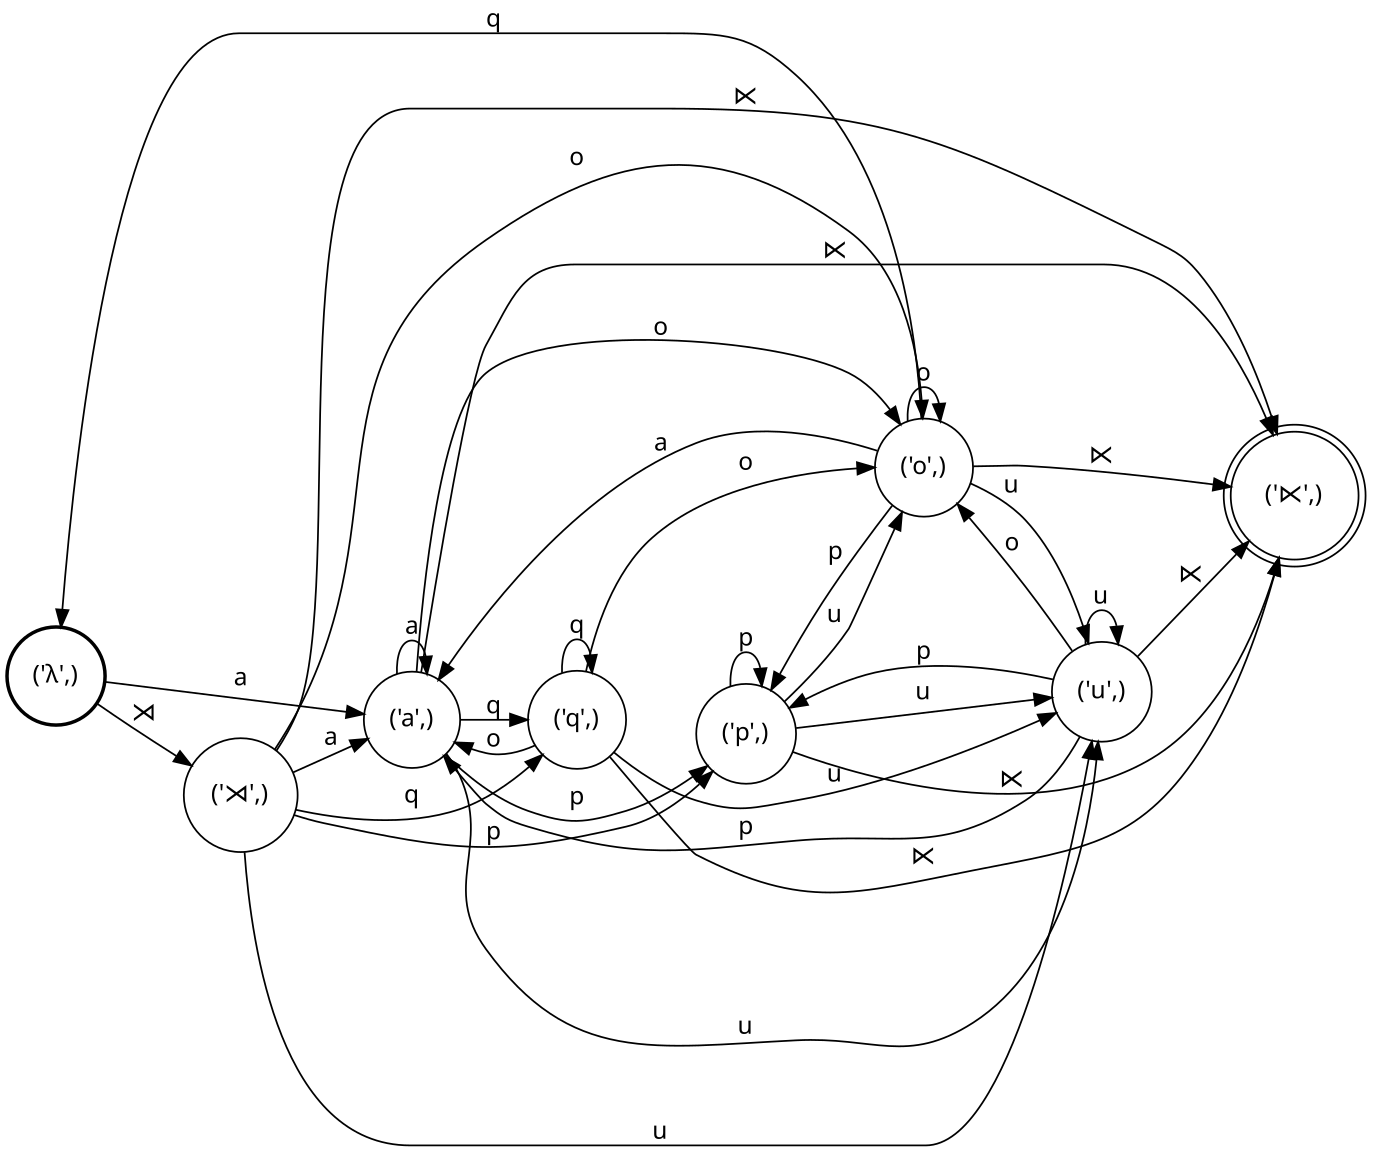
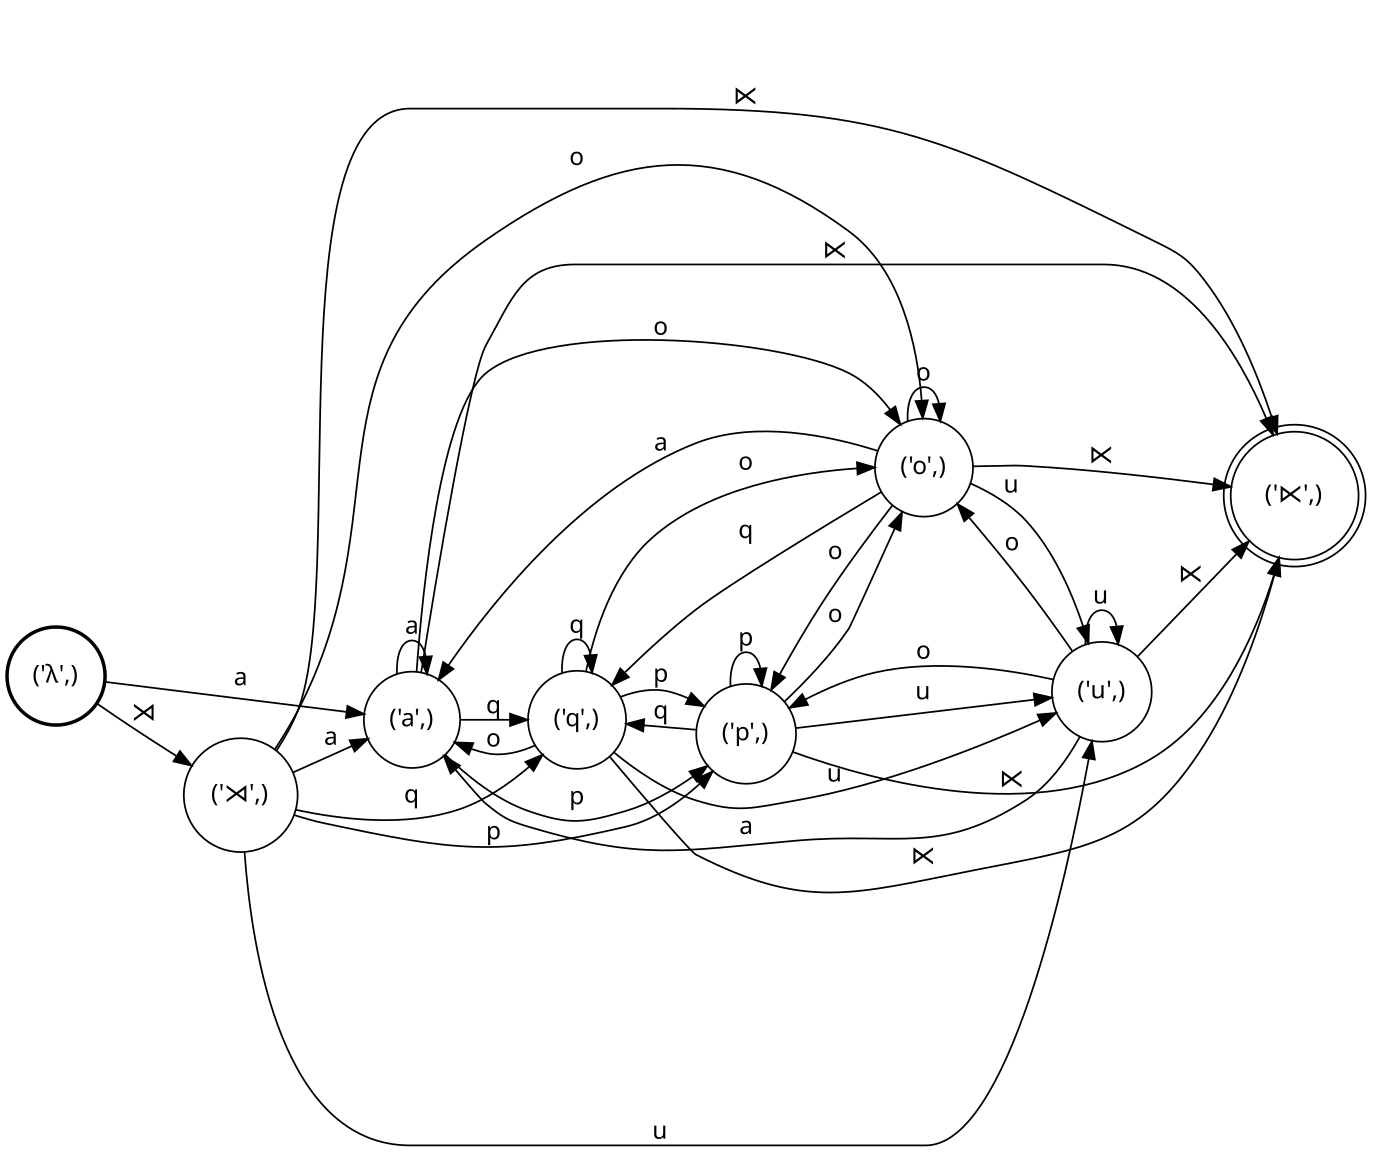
(397, 33) -> (747, 574)
(836, 553) -> (836, 553)
(836, 616) -> (836, 616)
(924, 652) -> (924, 652)
none -> (655, 690)
none -> (670, 728)
(746, 828) -> (746, 828)
(763, 1042) -> none
